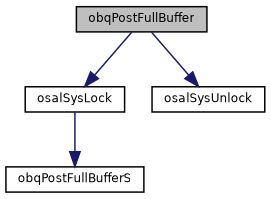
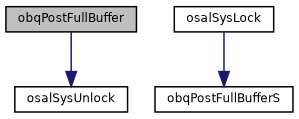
(113, 54) -> none
